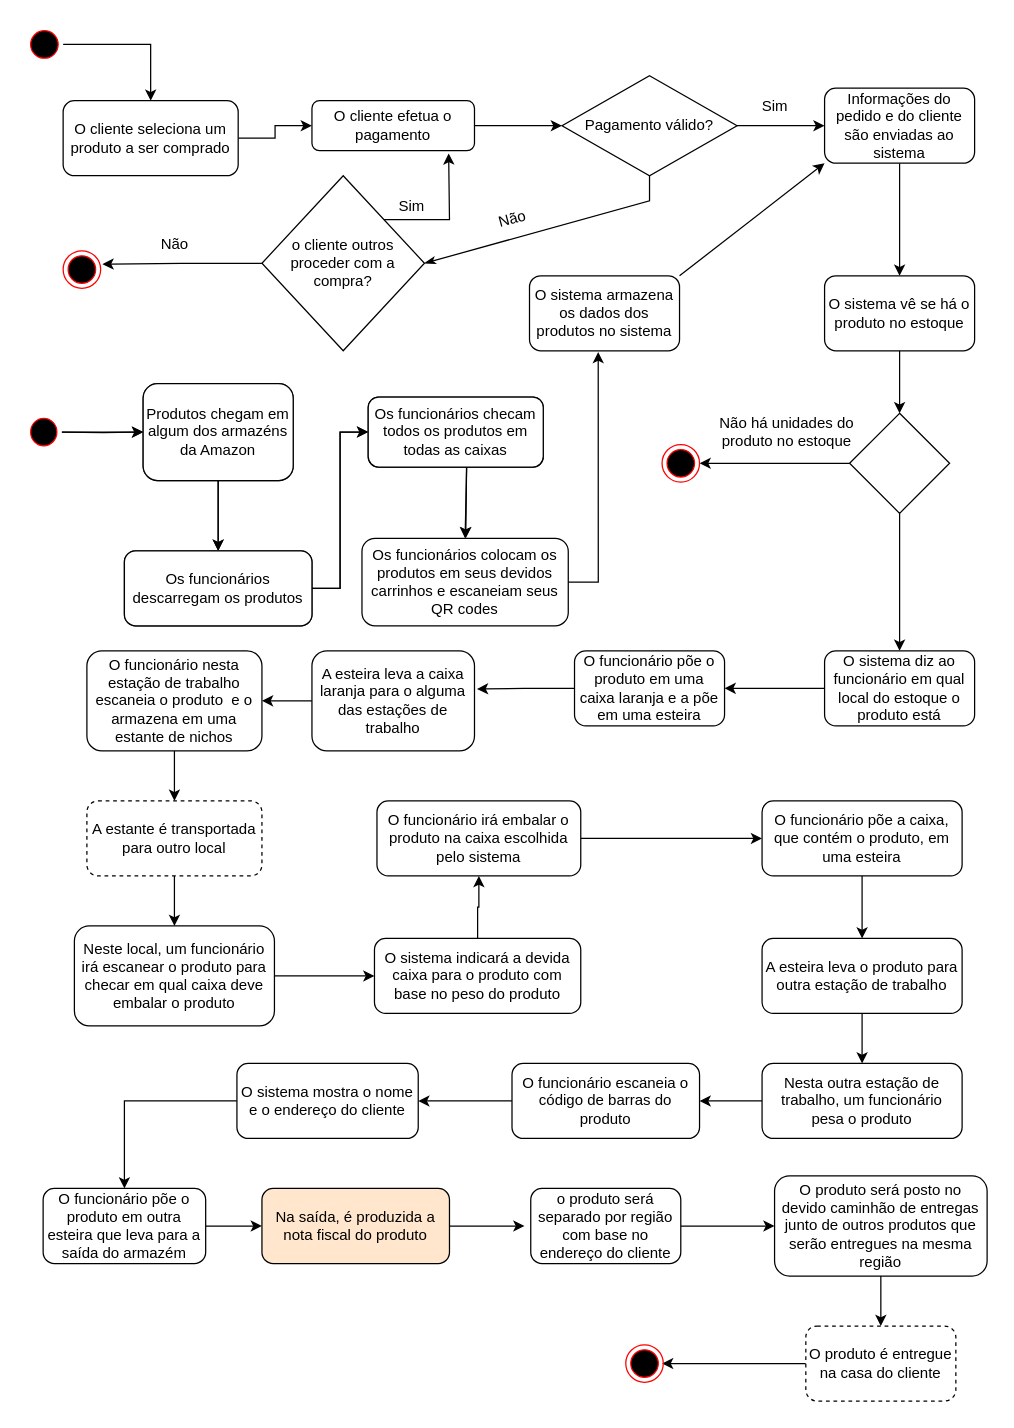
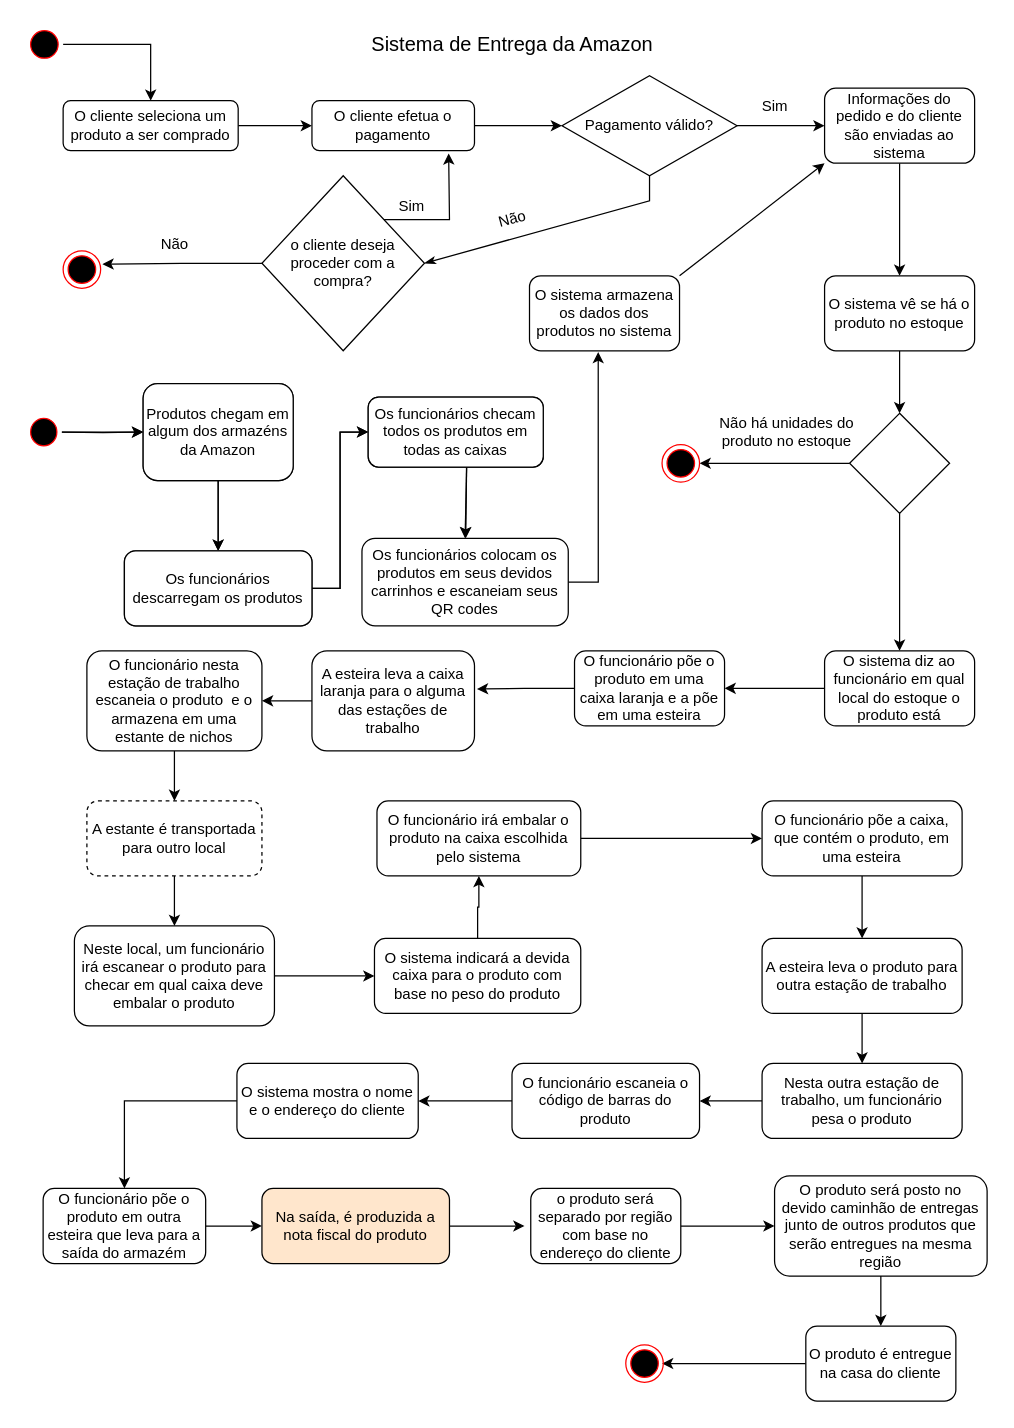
none -> (512, 44)
(151, 138) -> (151, 126)
(343, 263) -> (343, 263)
(881, 1363) -> (881, 1363)
